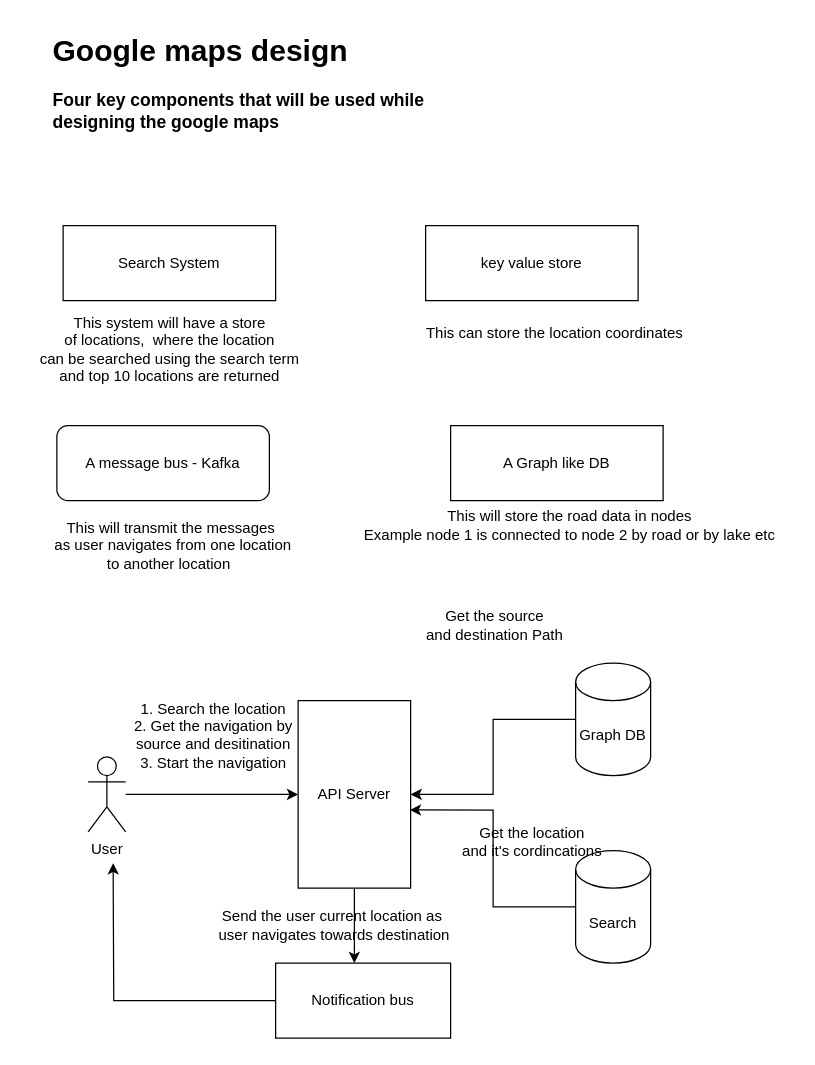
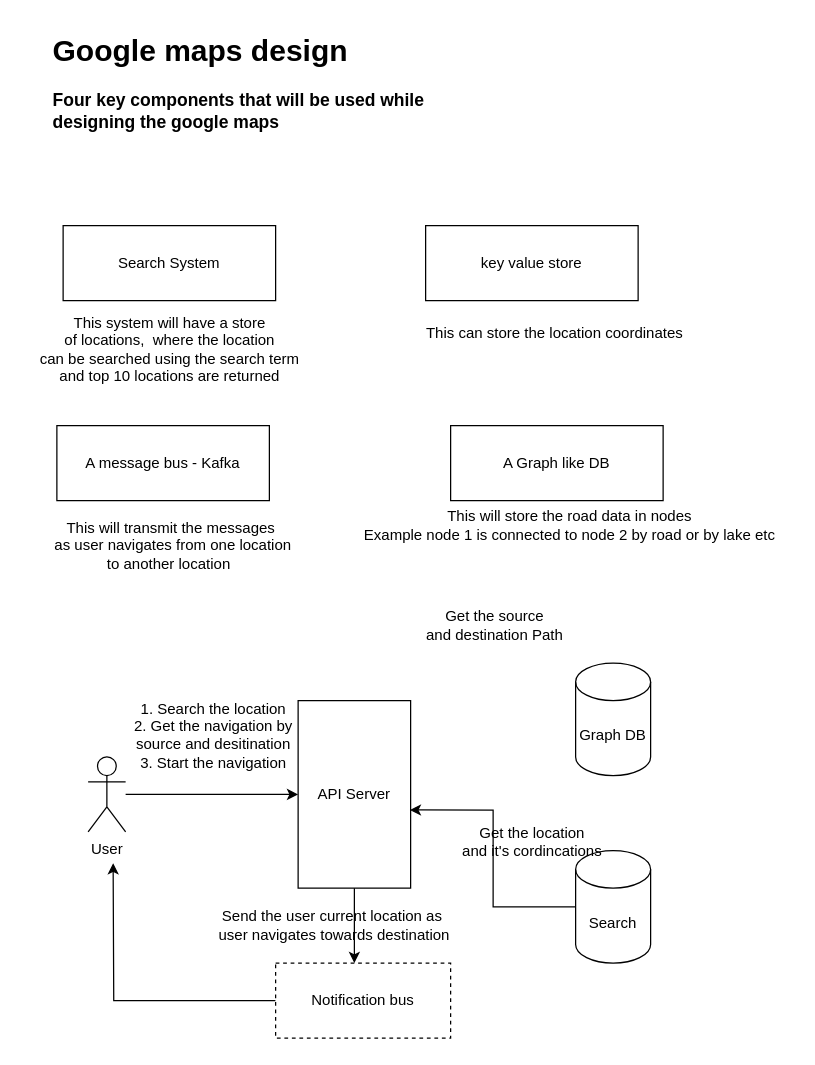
(163, 463) -> (163, 463)
(493, 752) -> none
(363, 1001) -> (363, 1001)
